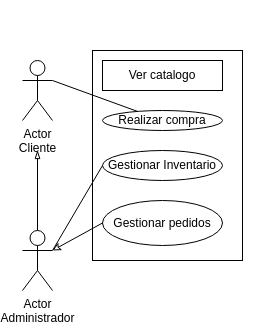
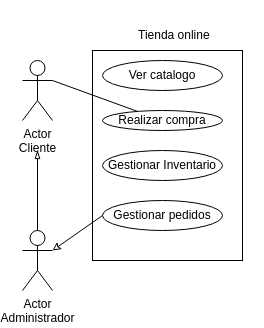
none -> (178, 36)
(163, 76) -> (163, 76)
(79, 206) -> none
(163, 223) -> (163, 216)
